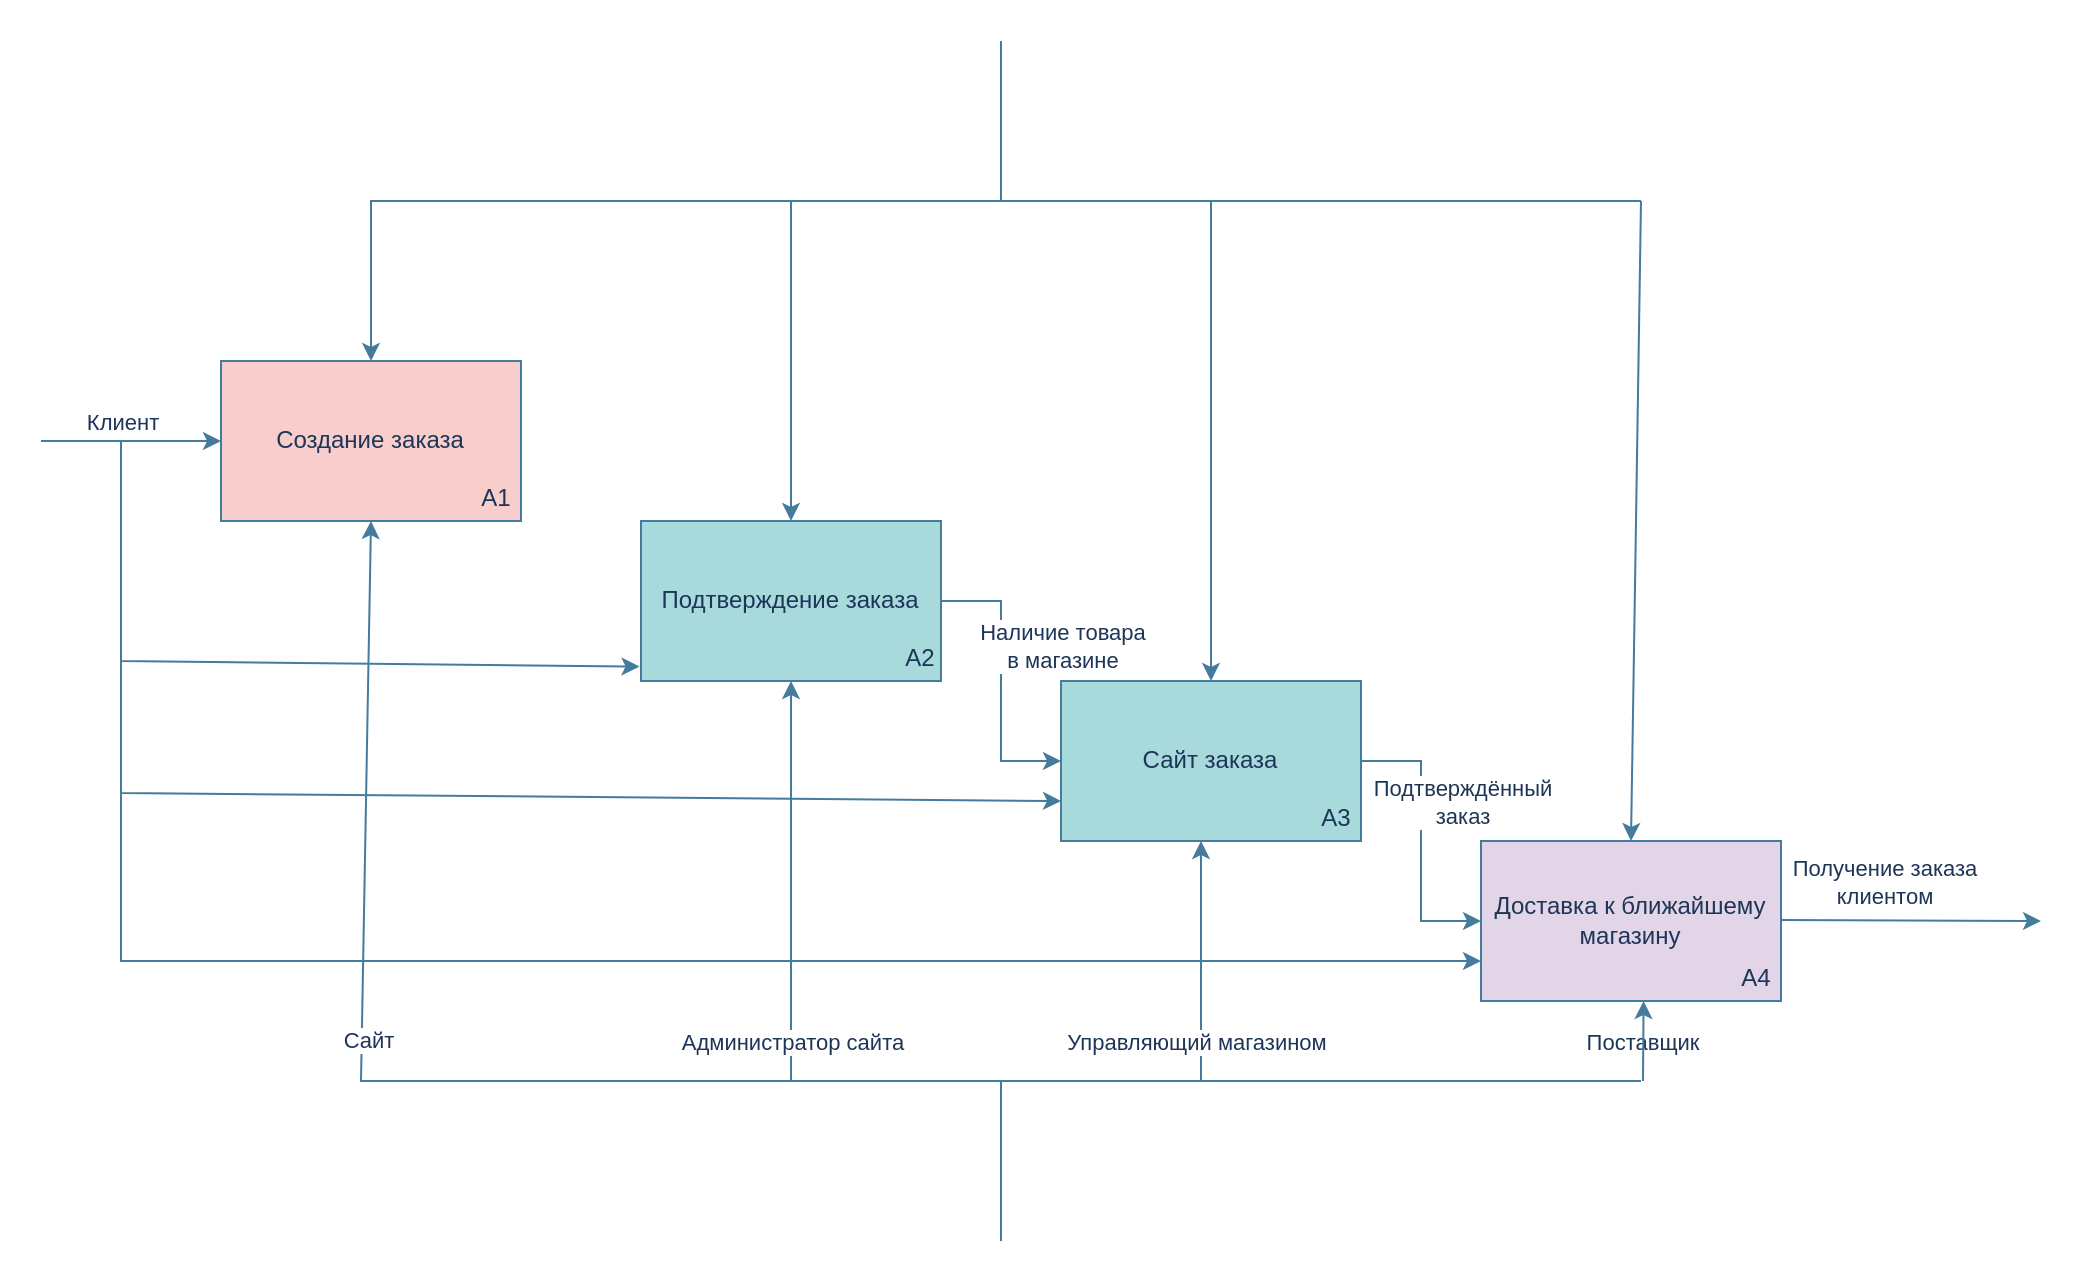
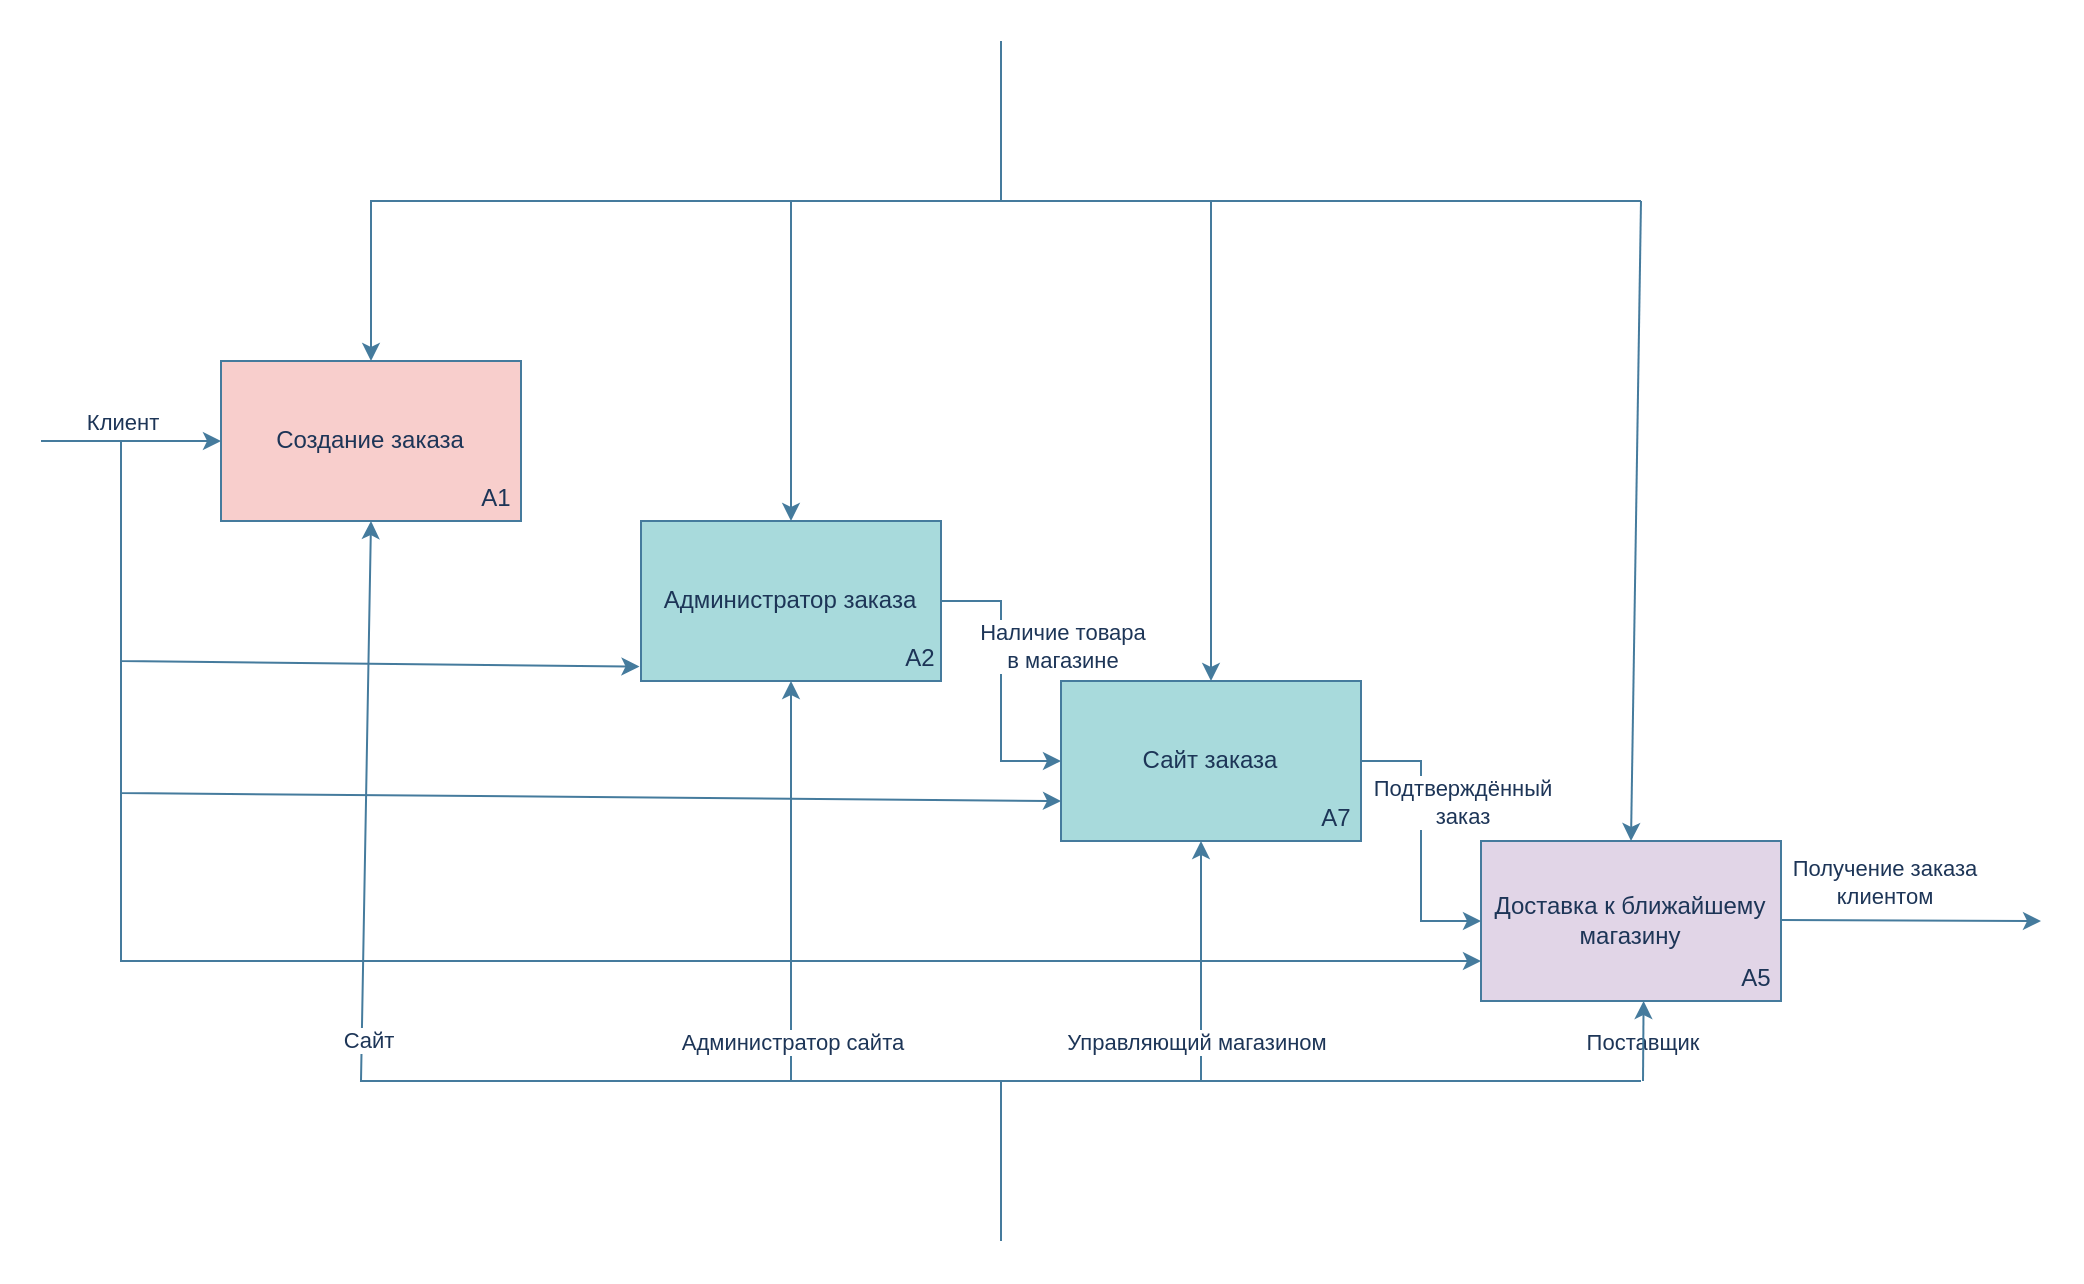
(791, 601) -> (791, 601)
(1337, 819) -> (1337, 819)
(1757, 979) -> (1757, 979)
